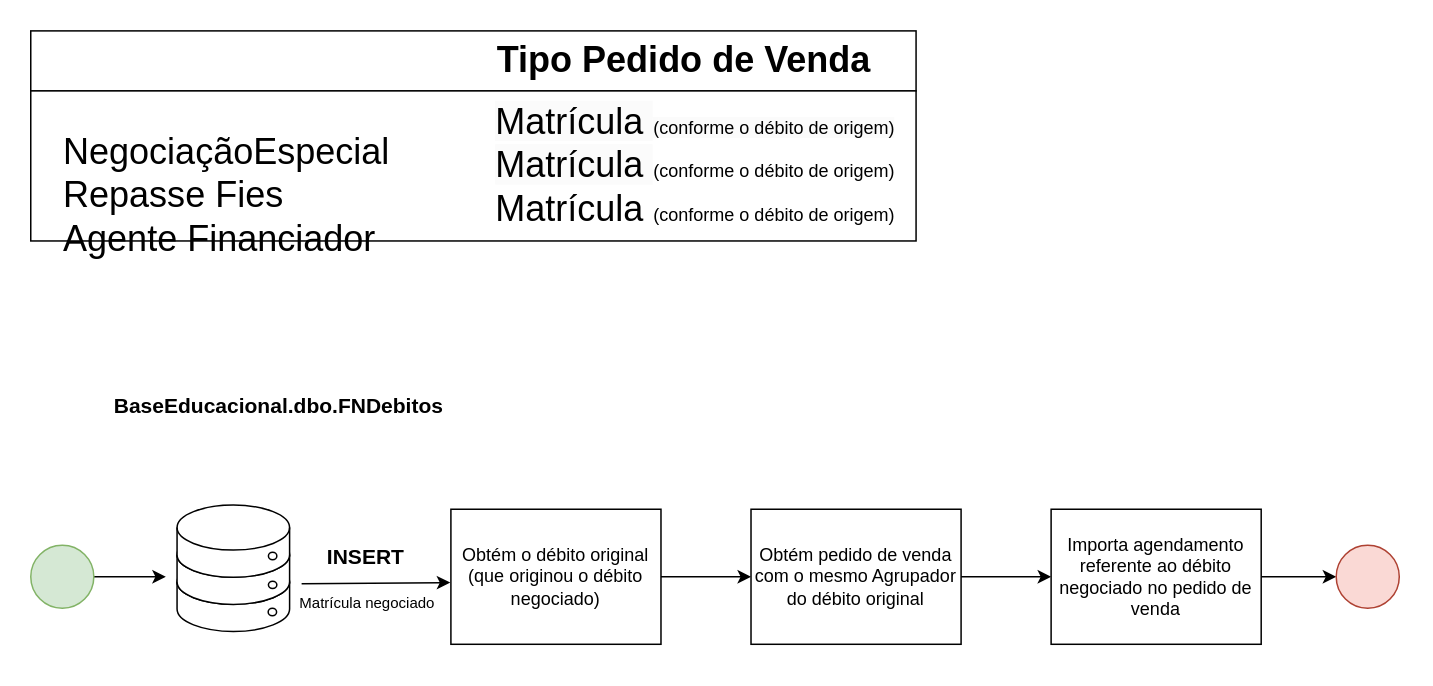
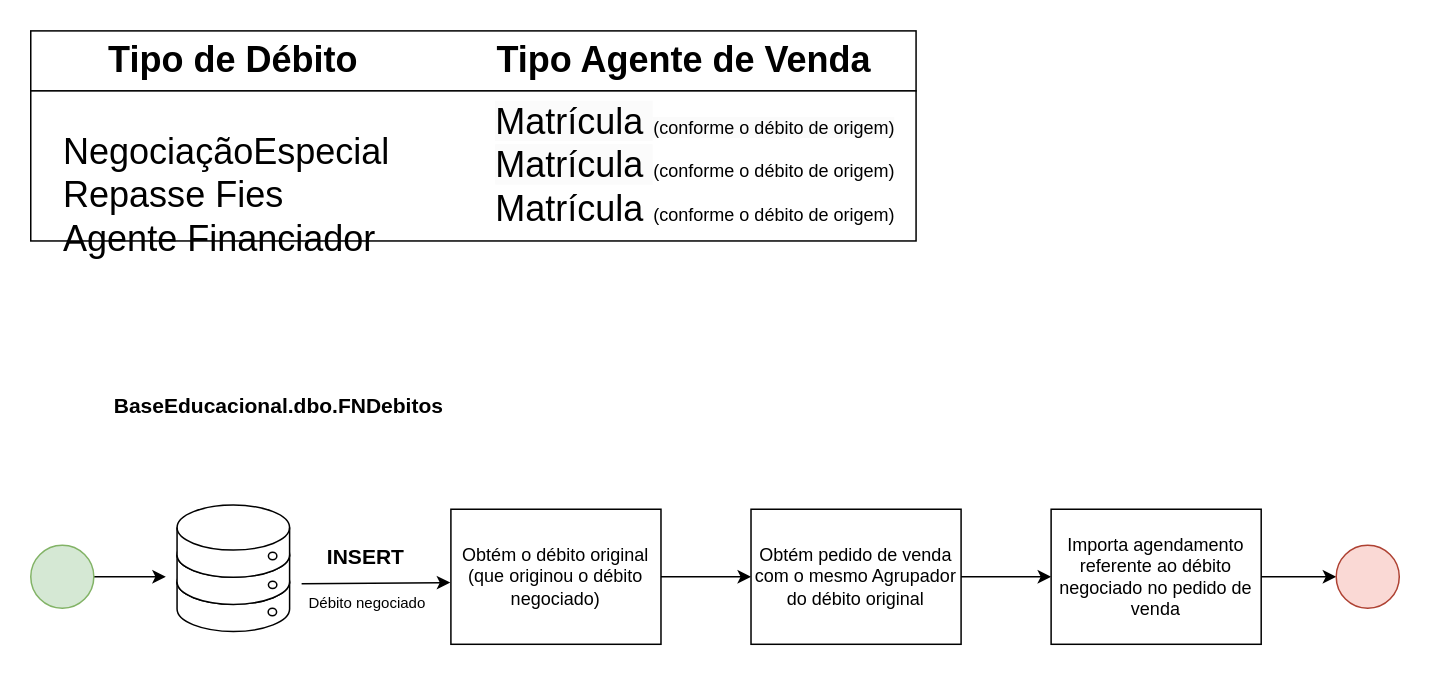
none -> (248, 61)
(684, 61) -> (684, 61)
(368, 602) -> (368, 602)
